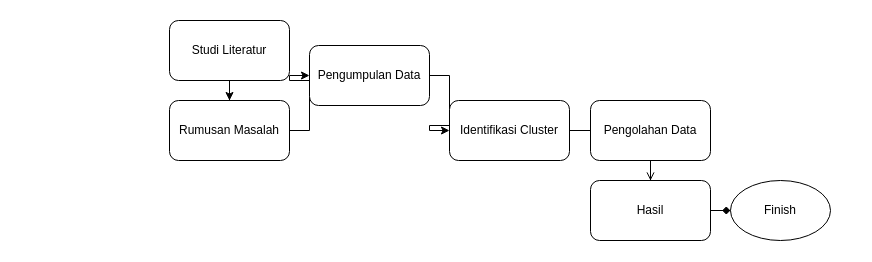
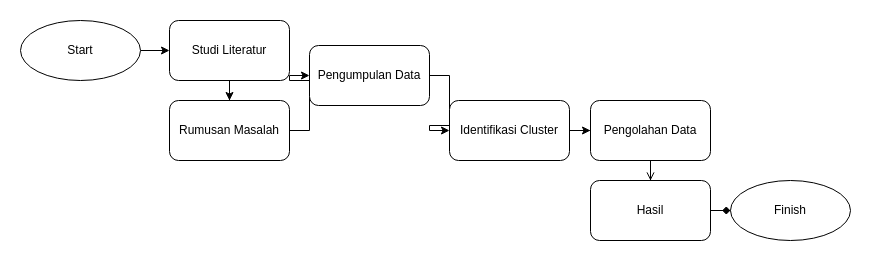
none -> (81, 51)
none -> (159, 51)
(585, 131) -> (582, 131)
(781, 211) -> (791, 211)
